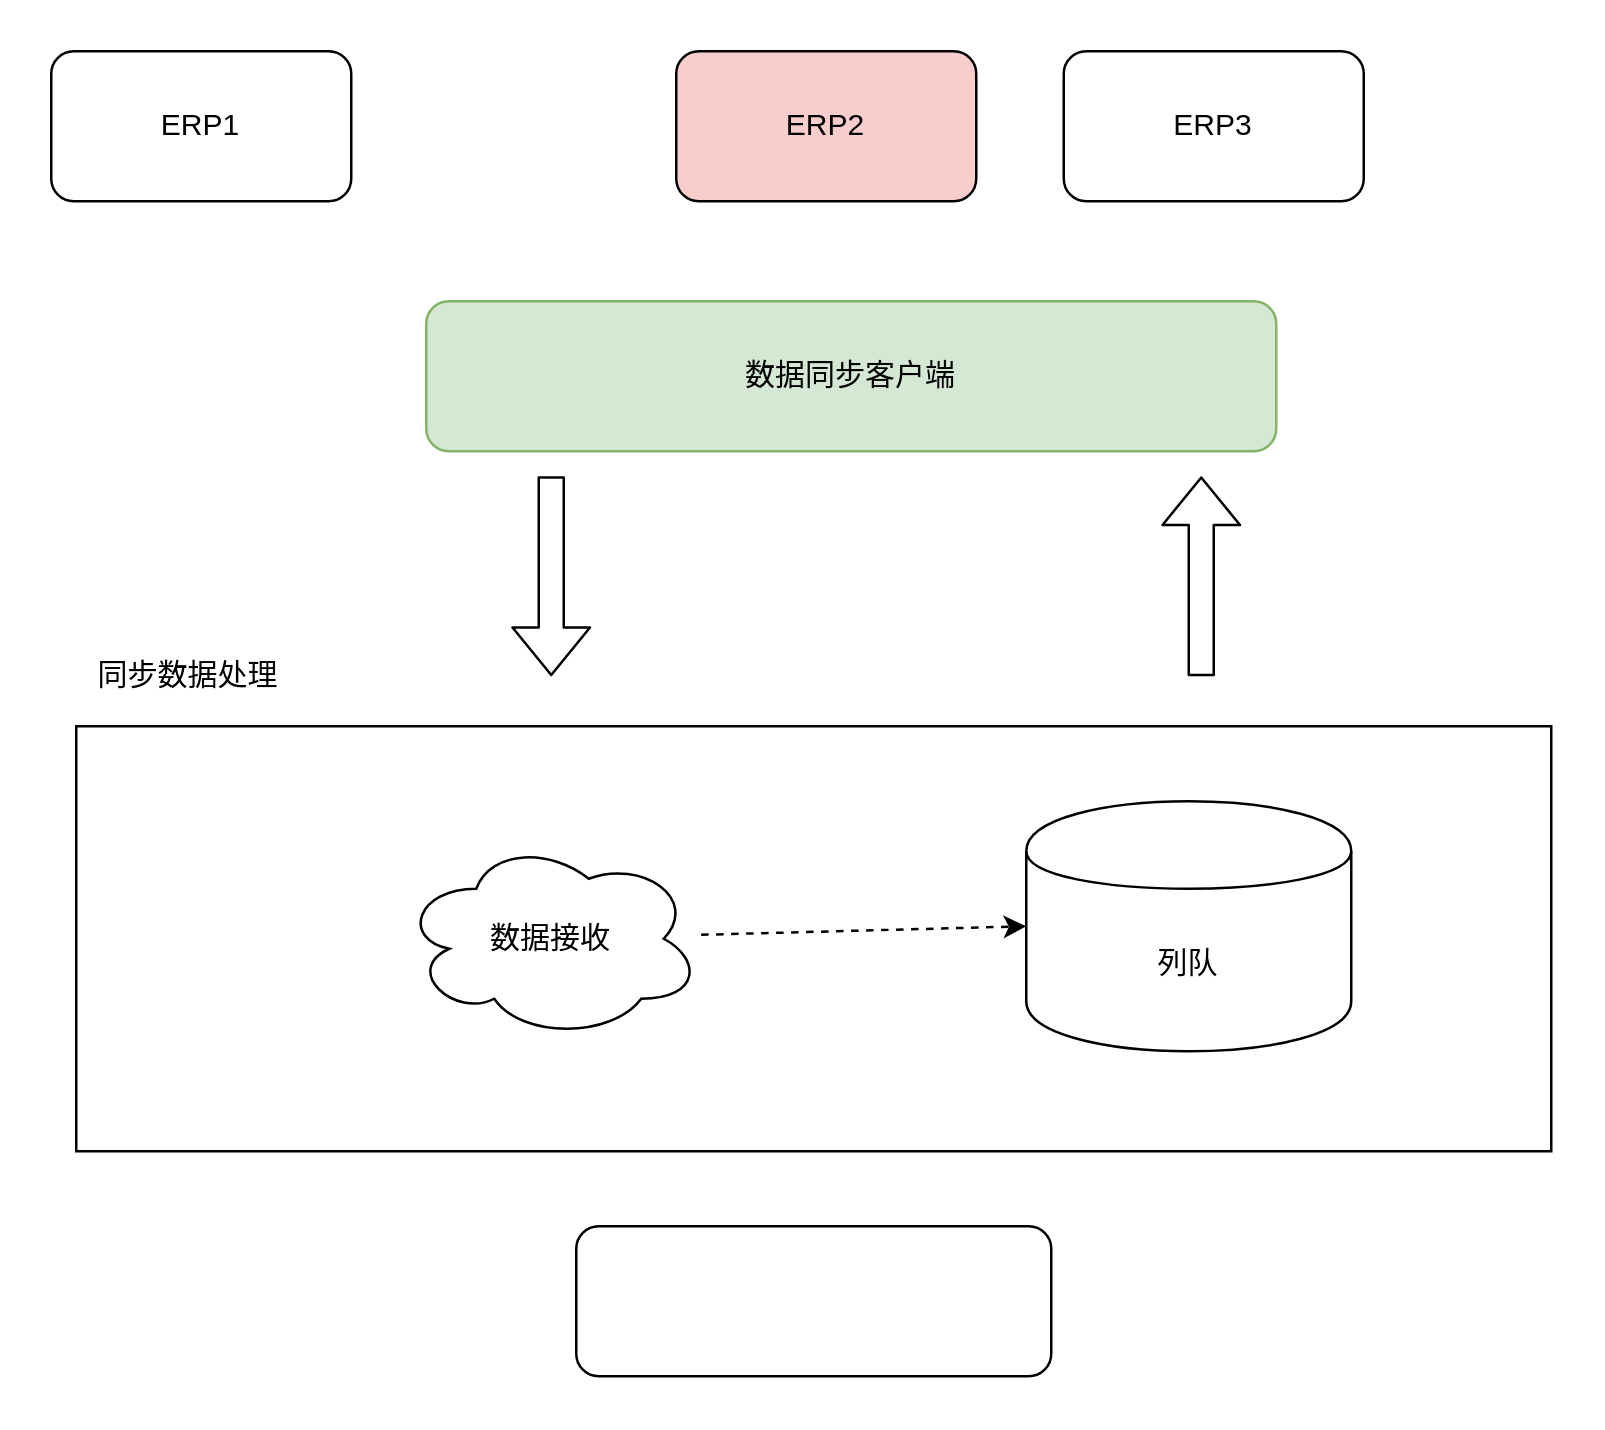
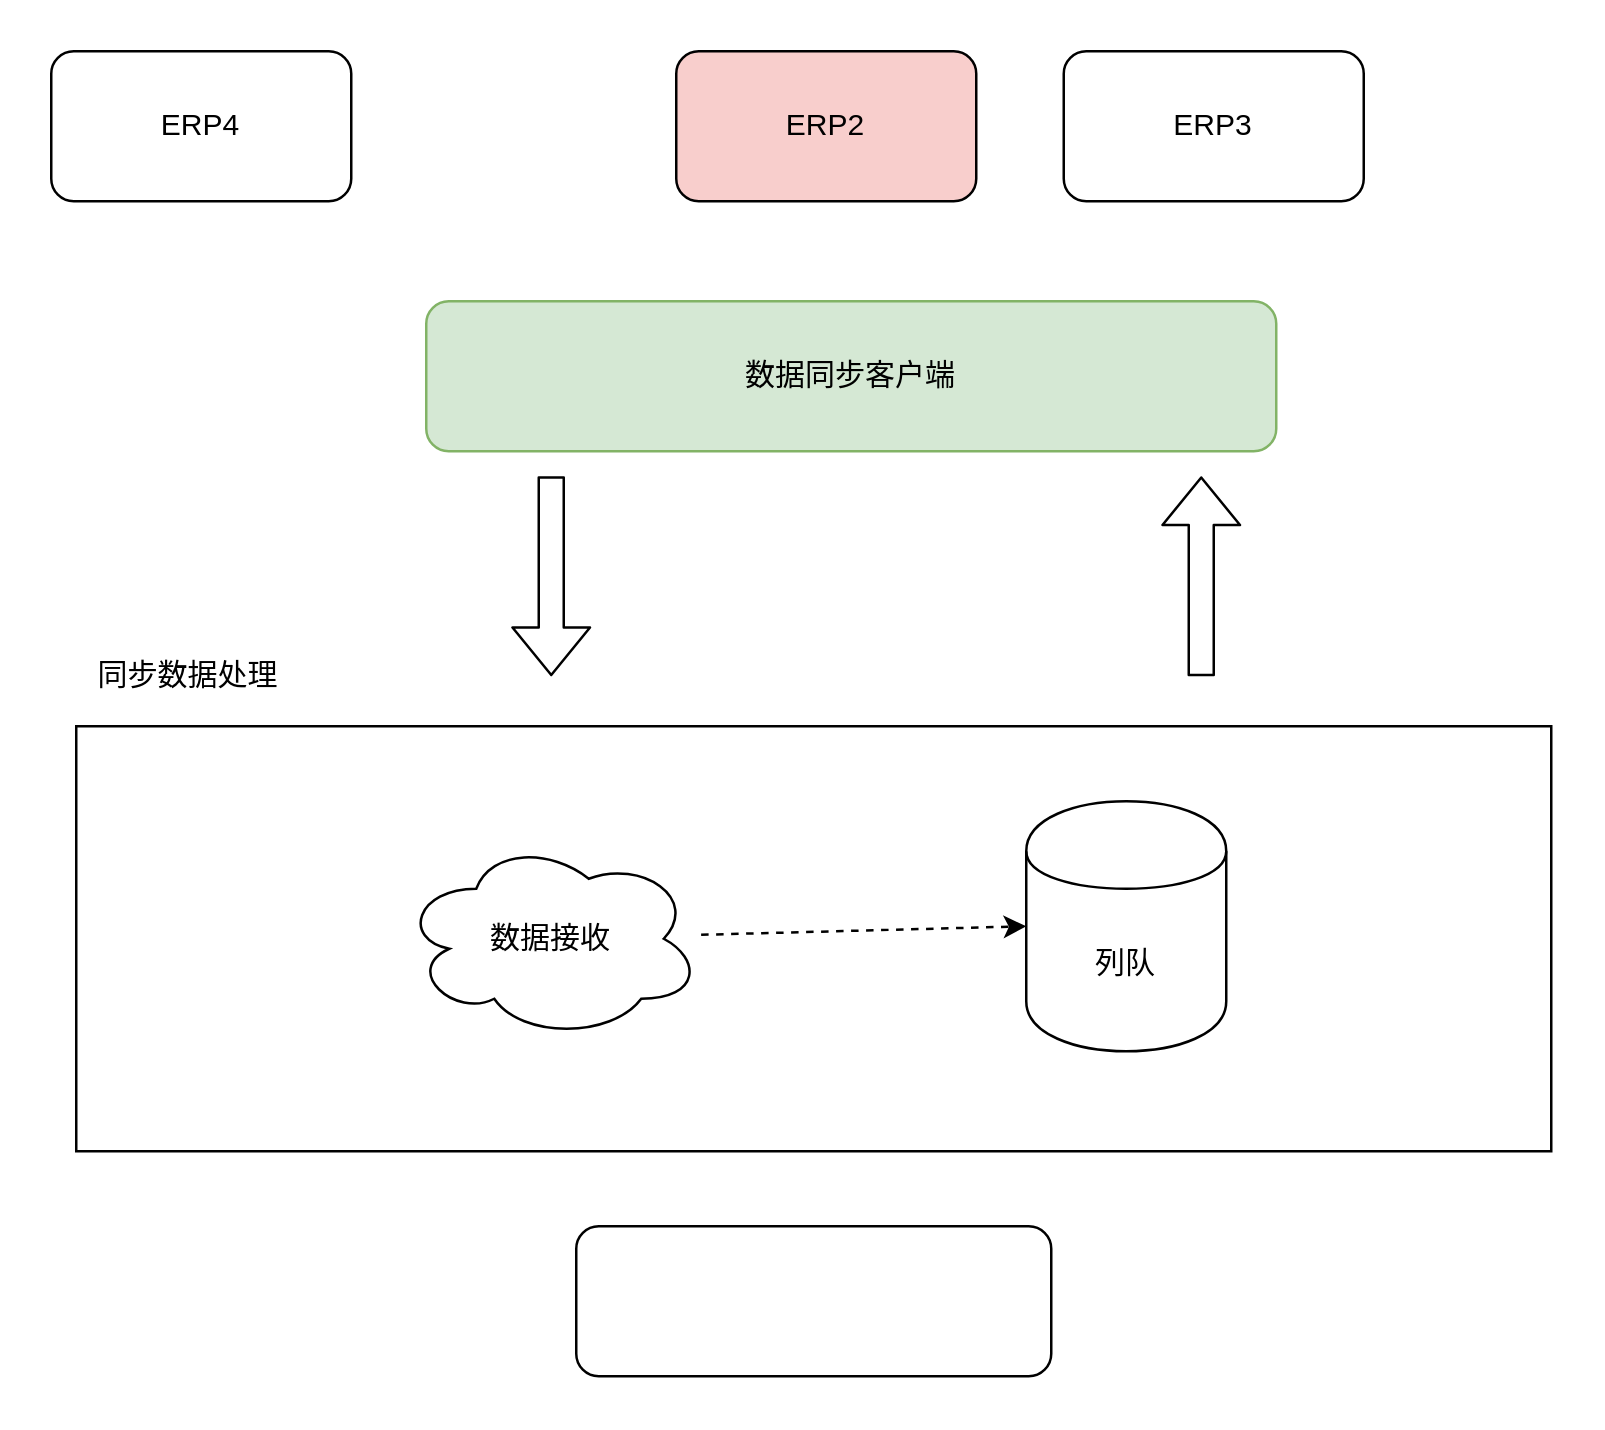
(201, 126) -> (201, 126)
(1189, 926) -> (1126, 926)
